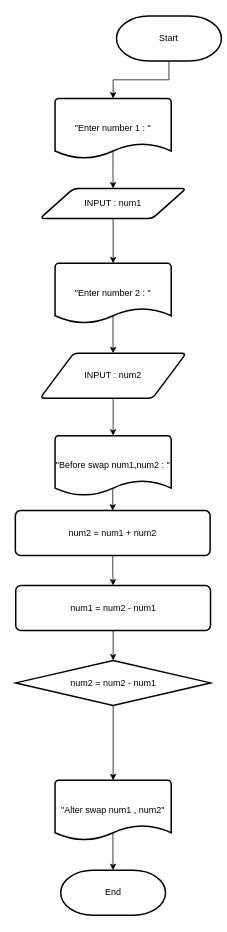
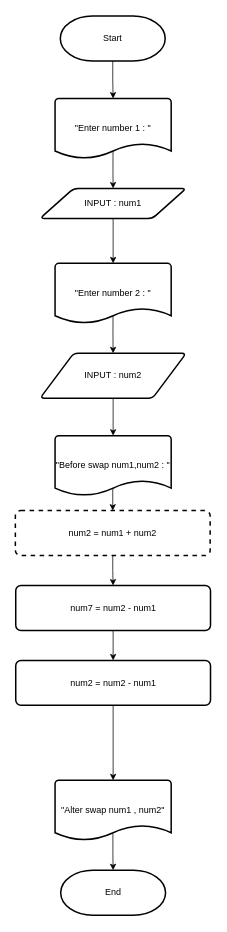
(169, 38) -> (113, 38)
(113, 533) -> (113, 533)
(114, 608) -> (114, 608)
(113, 683) -> (113, 683)
